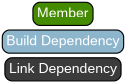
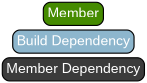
(63, 69) -> (73, 69)
